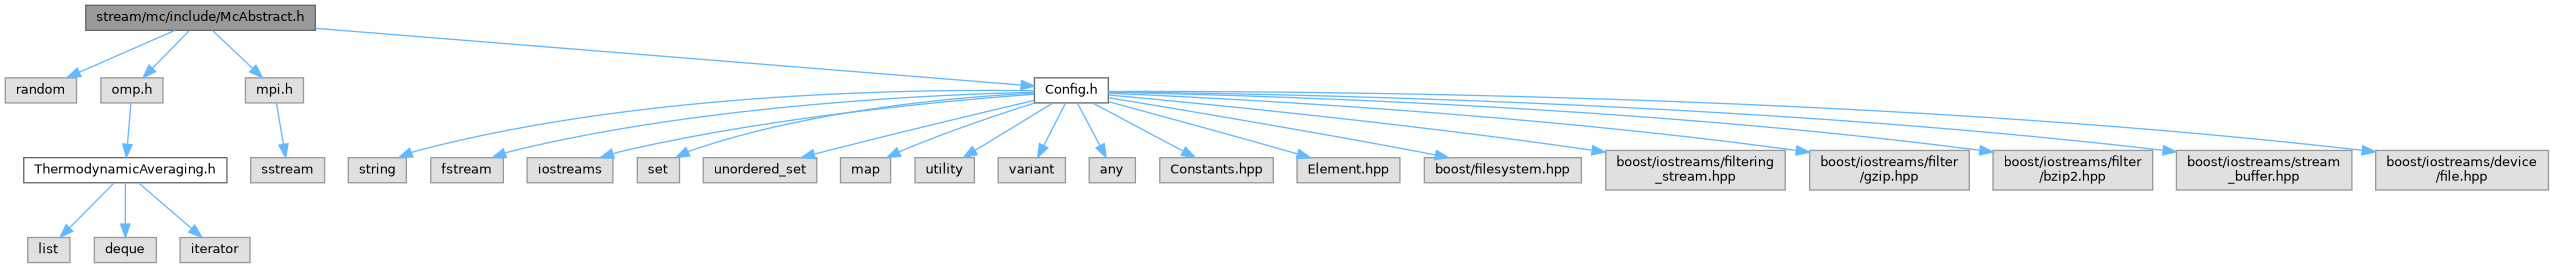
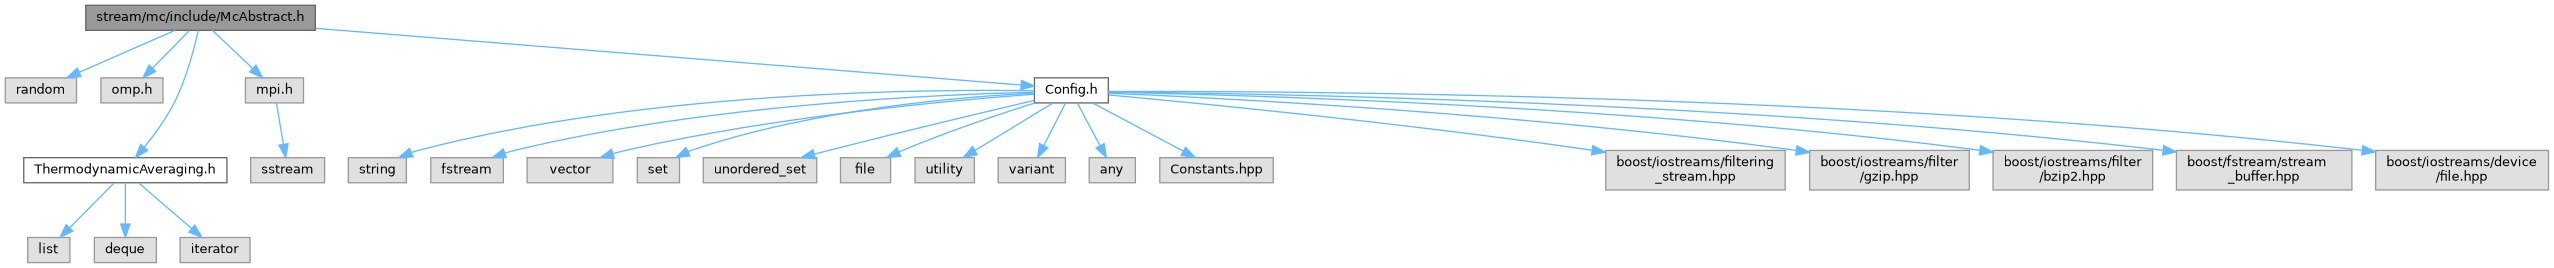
(129, 124) -> (179, 93)
(570, 170) -> (570, 170)
(866, 170) -> (866, 170)
(1348, 170) -> none
(1503, 170) -> none
(2264, 170) -> (2264, 170)
